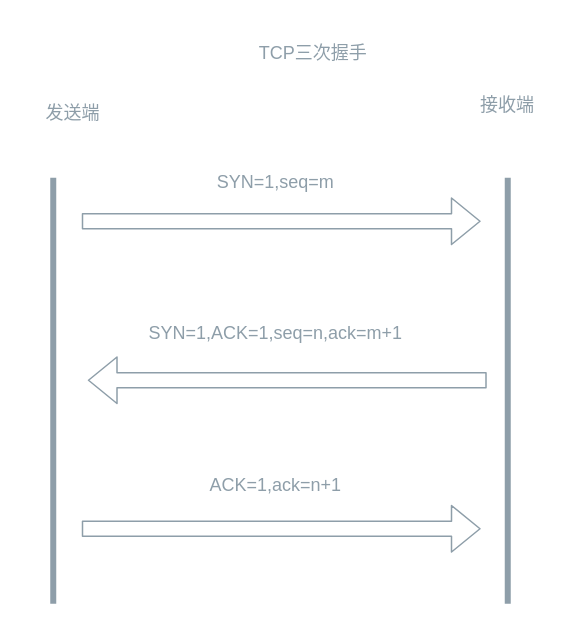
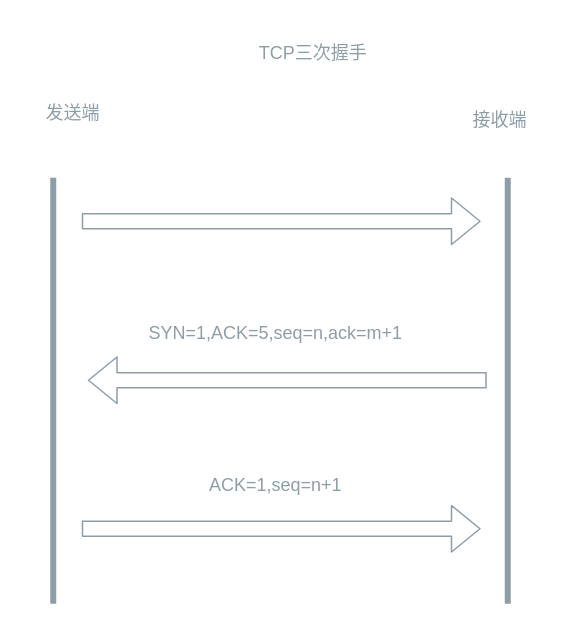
(508, 106) -> (500, 121)
(276, 182) -> none
(276, 334) -> (276, 334)
(276, 485) -> (276, 485)
